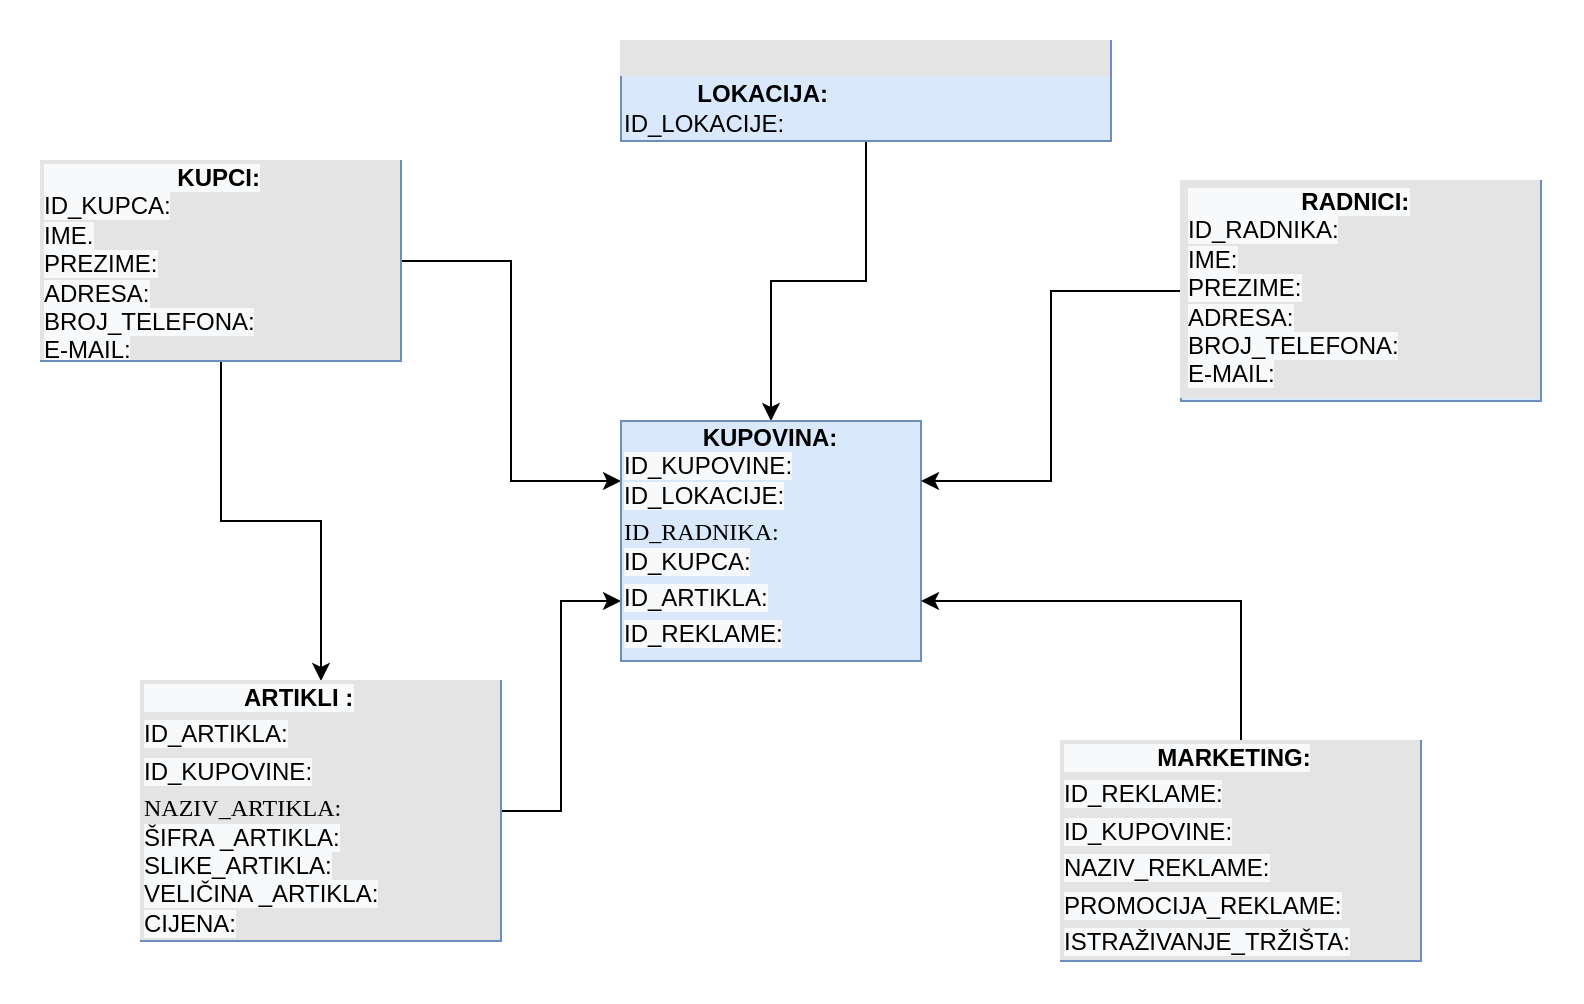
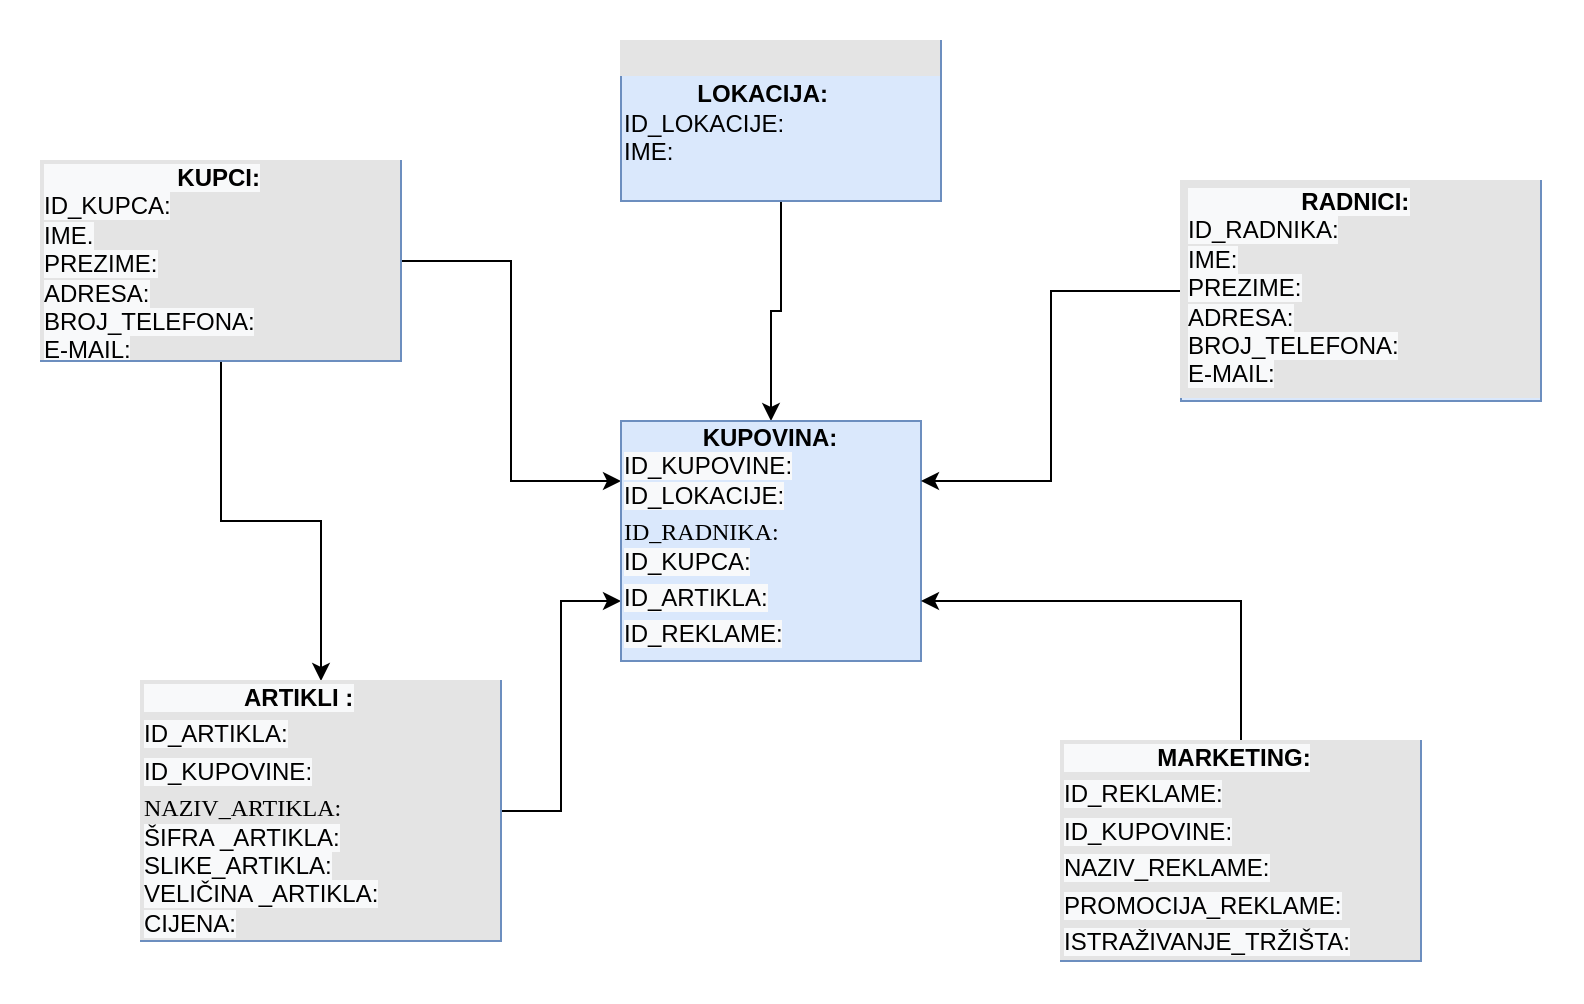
(866, 91) -> (781, 121)
